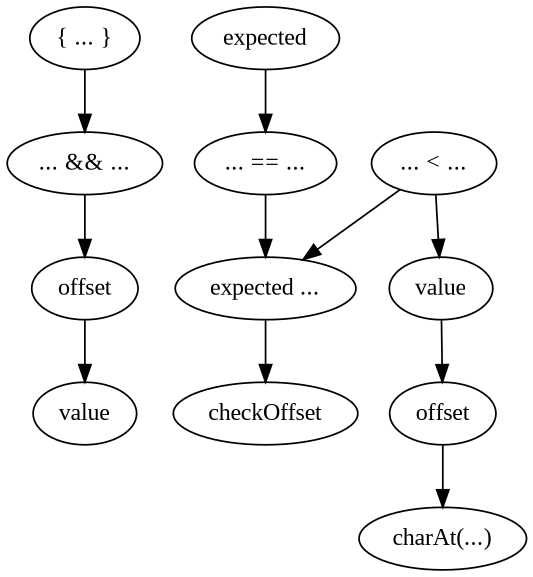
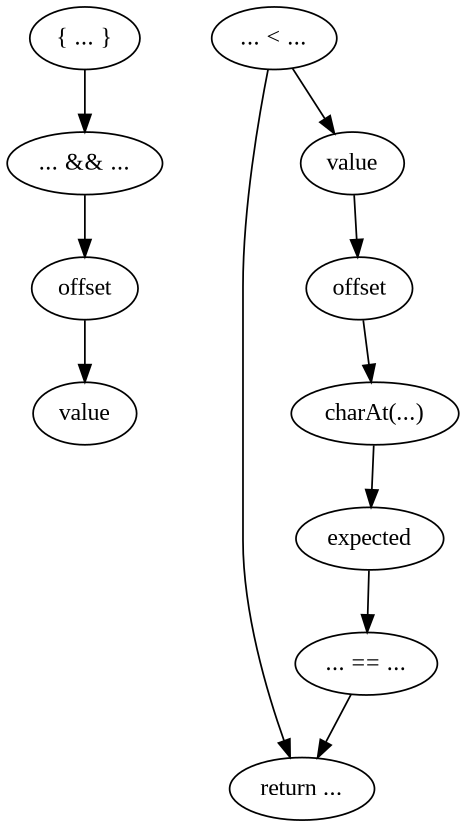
(266, 288) -> (302, 789)
(266, 414) -> none
none -> (373, 468)
